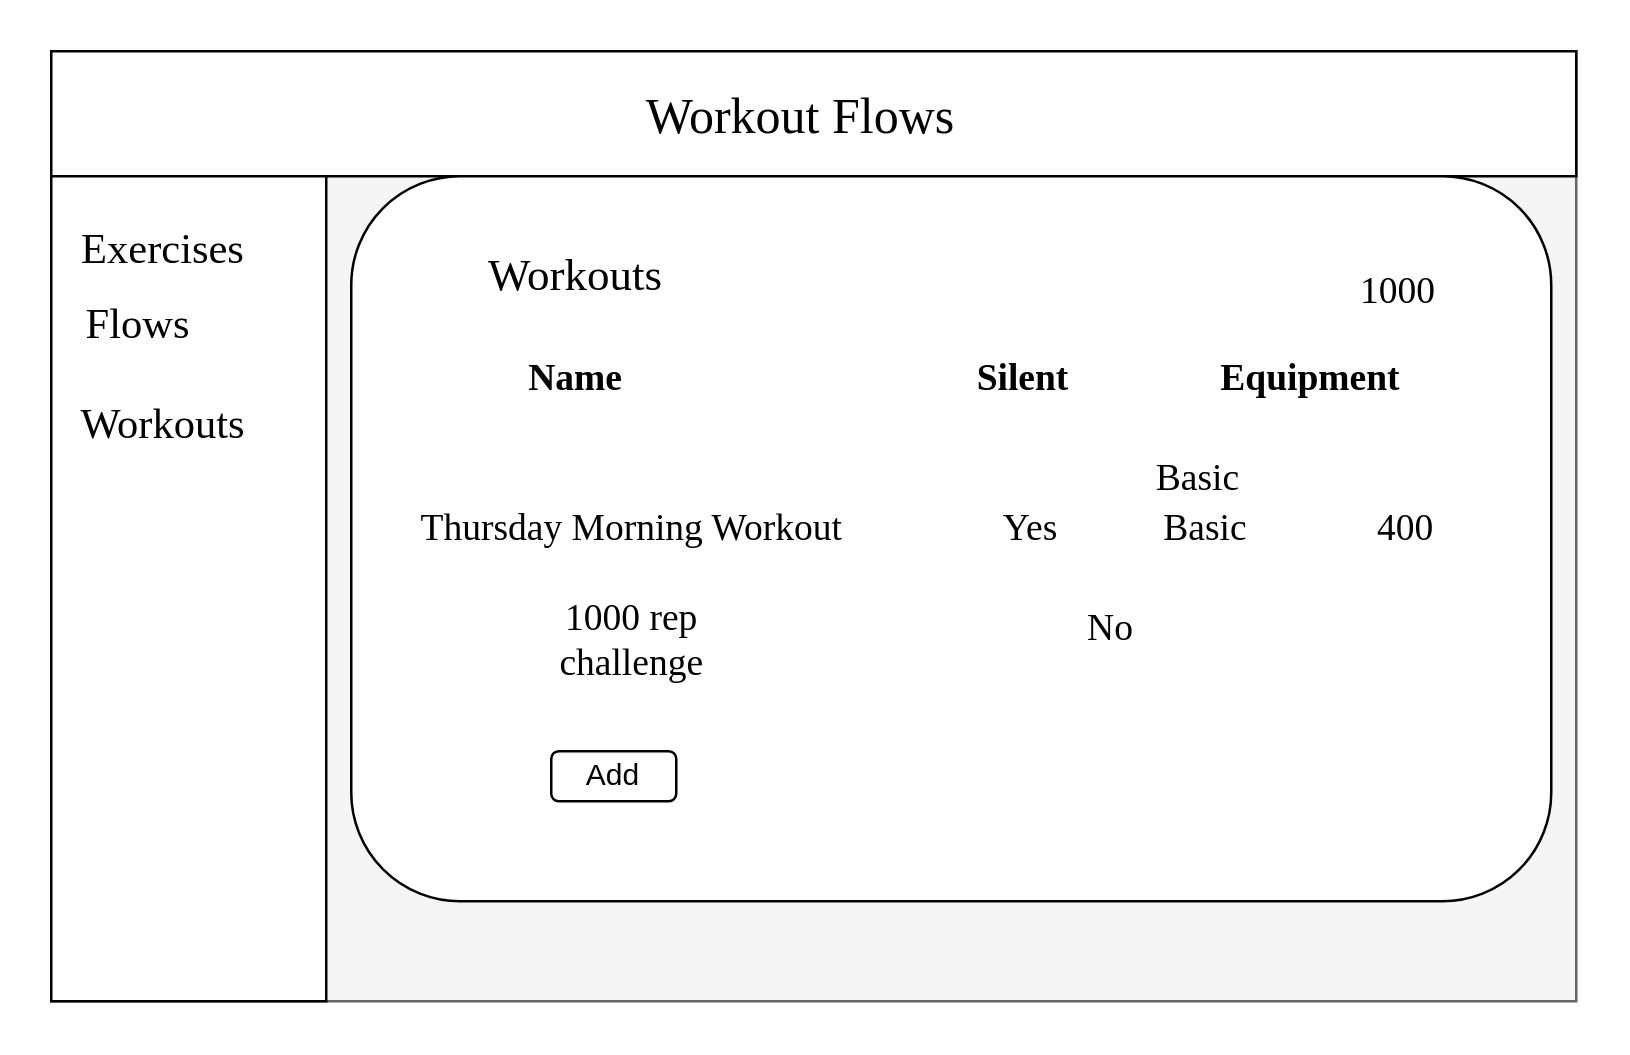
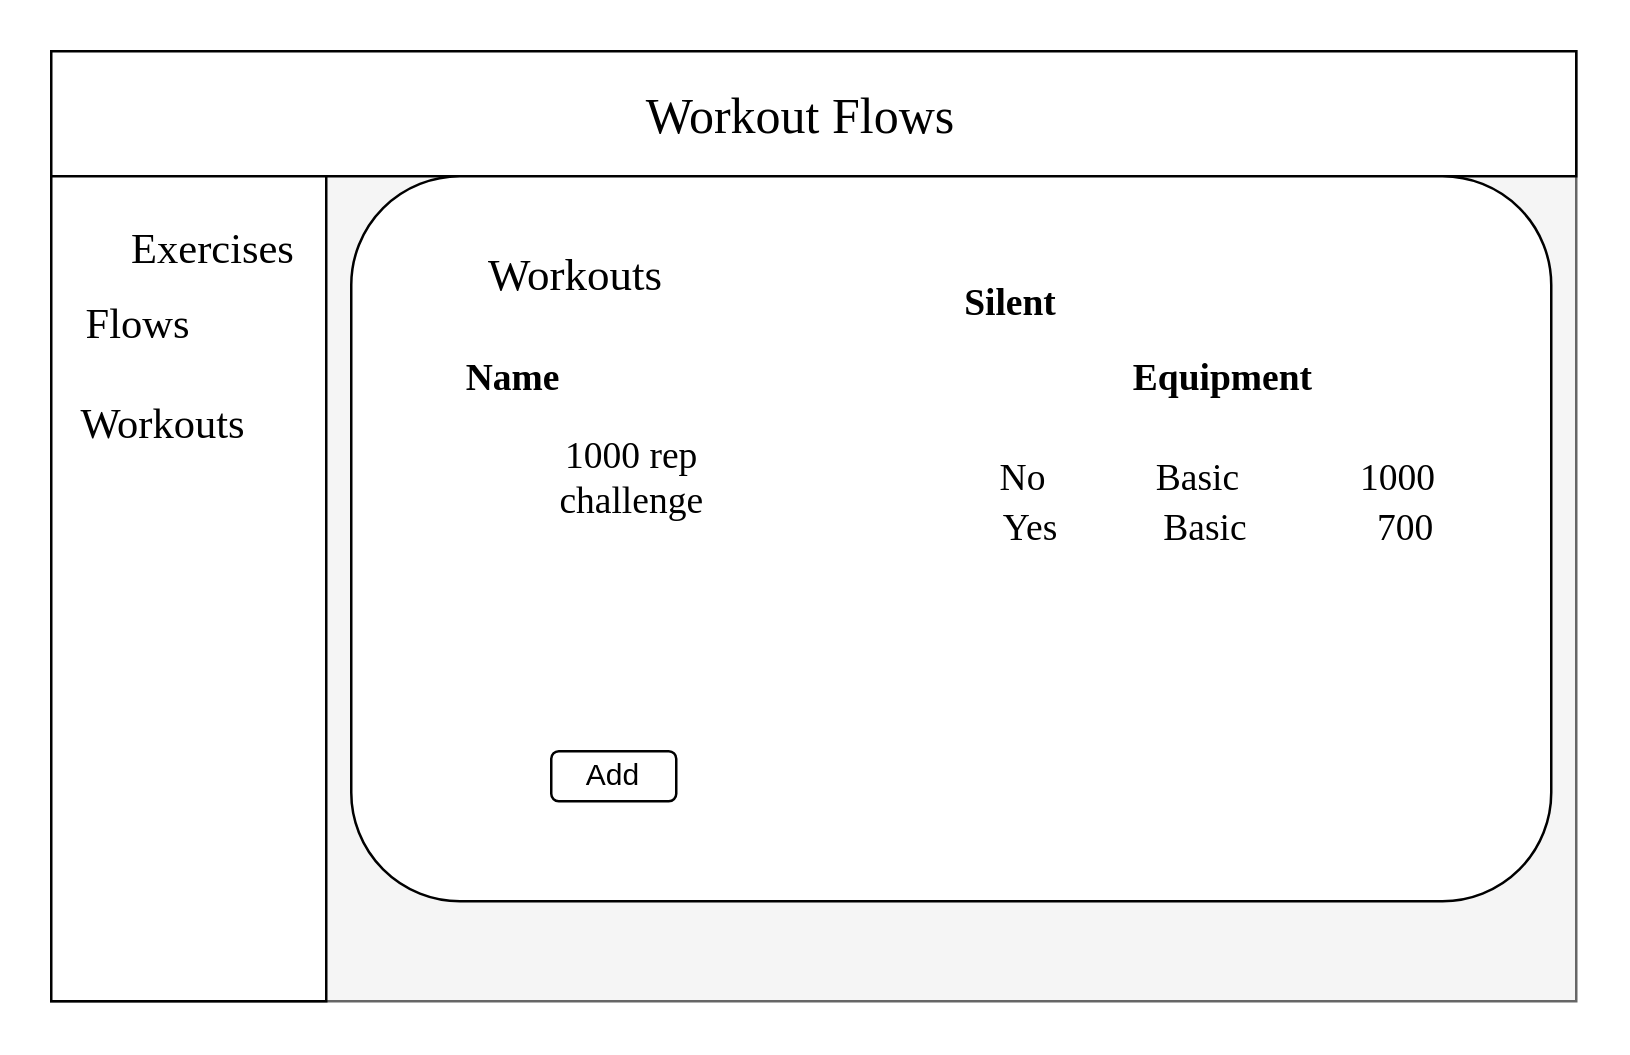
(164, 251) -> (214, 251)
(1399, 289) -> (1399, 476)
(576, 376) -> (514, 376)
(1024, 376) -> (1011, 301)
(1311, 376) -> (1224, 376)
(633, 526) -> none
(1406, 526) -> (1406, 526)
(1111, 626) -> (1024, 476)
(633, 639) -> (633, 476)
